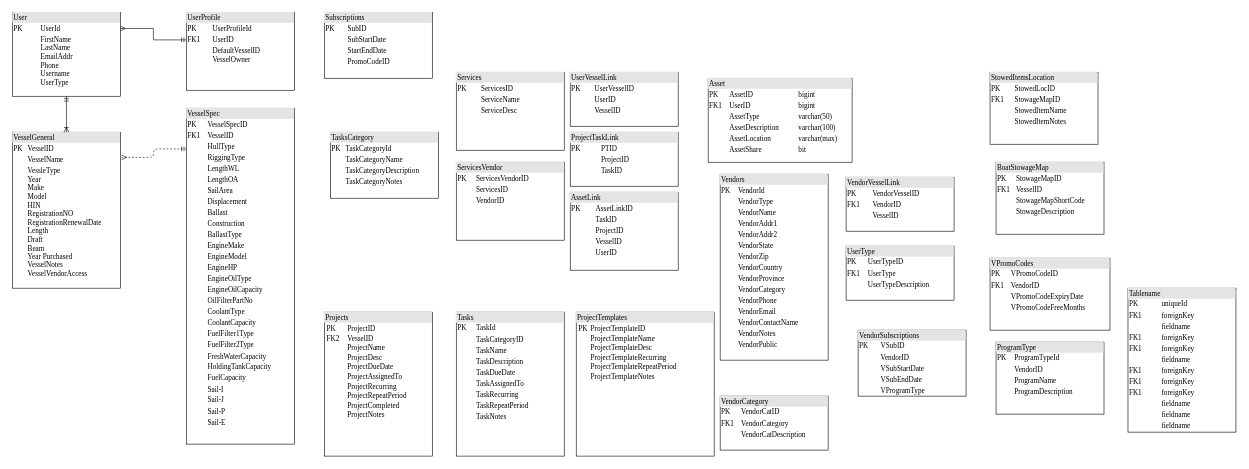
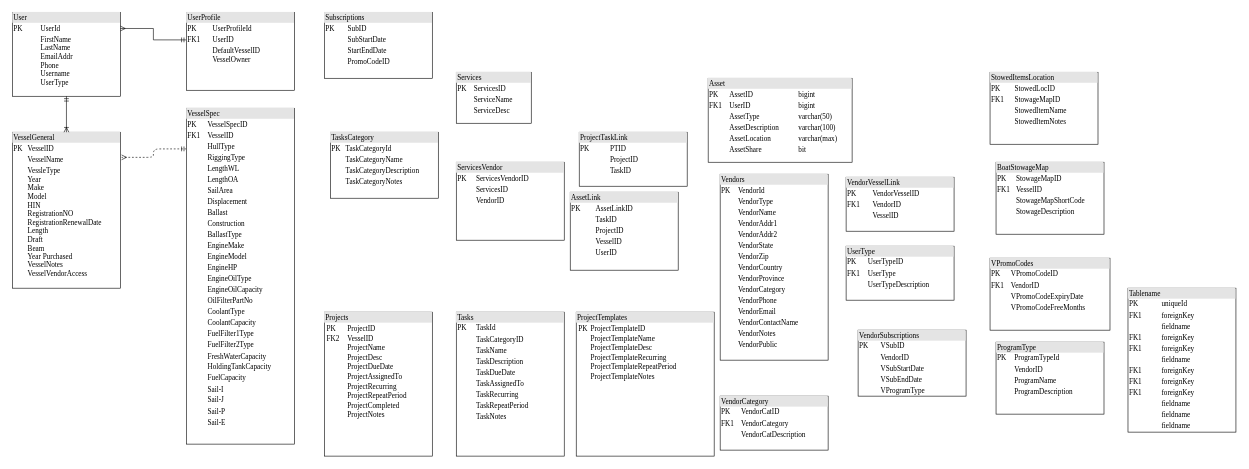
(624, 99) -> none
(510, 111) -> (494, 98)
(624, 159) -> (633, 159)
